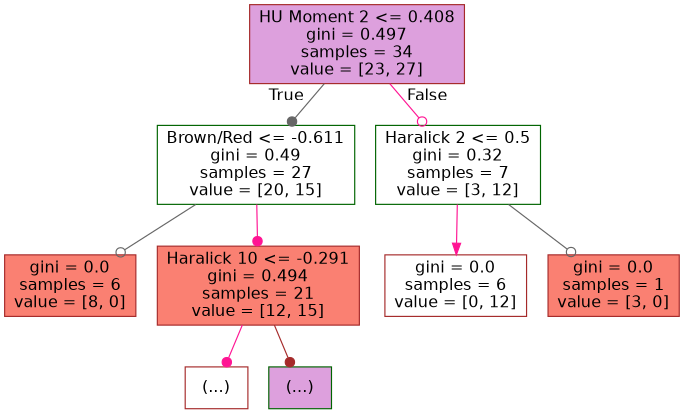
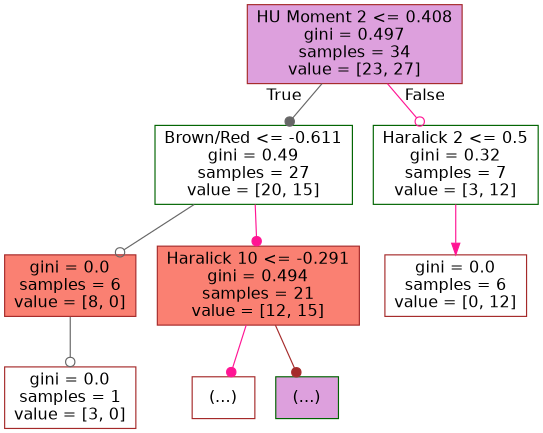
(538, 227) -> (70, 337)
(614, 286) -> (70, 398)
